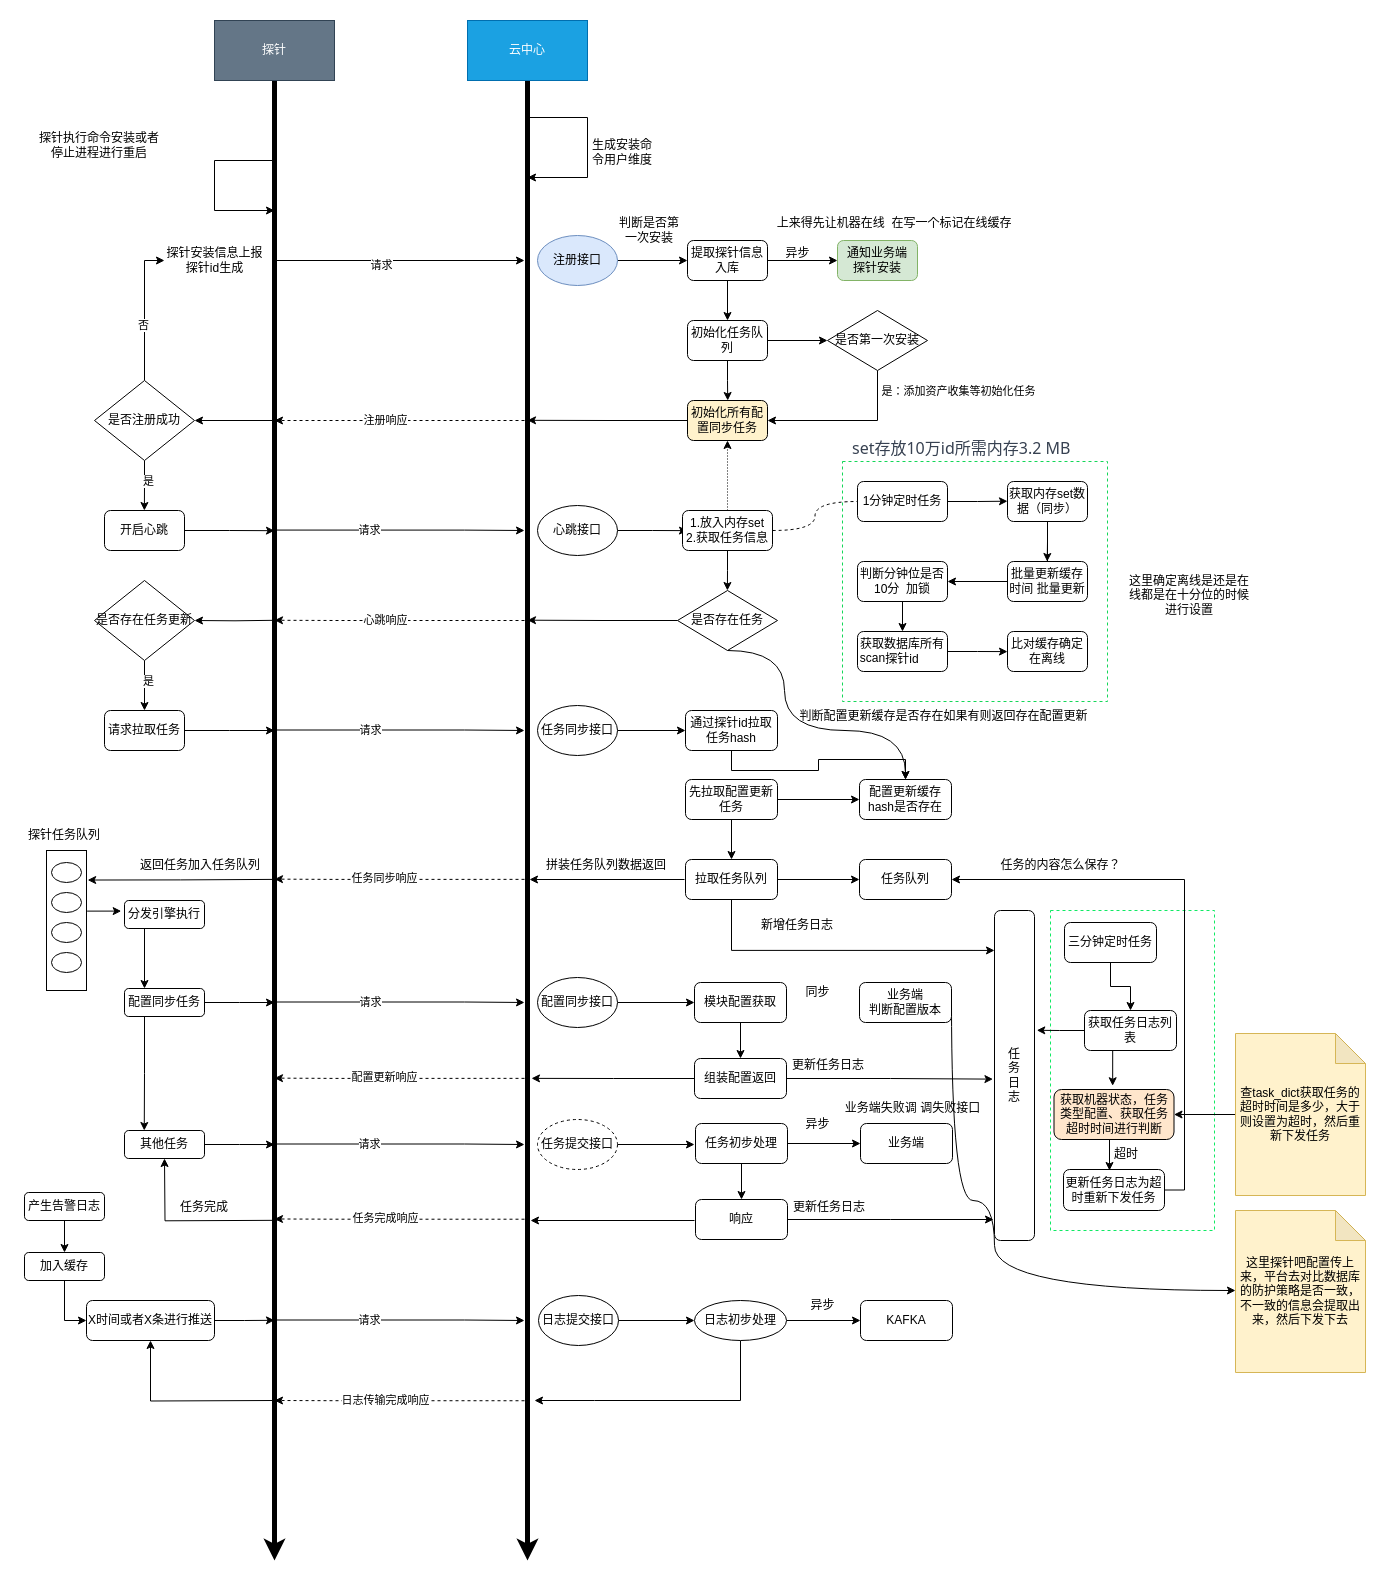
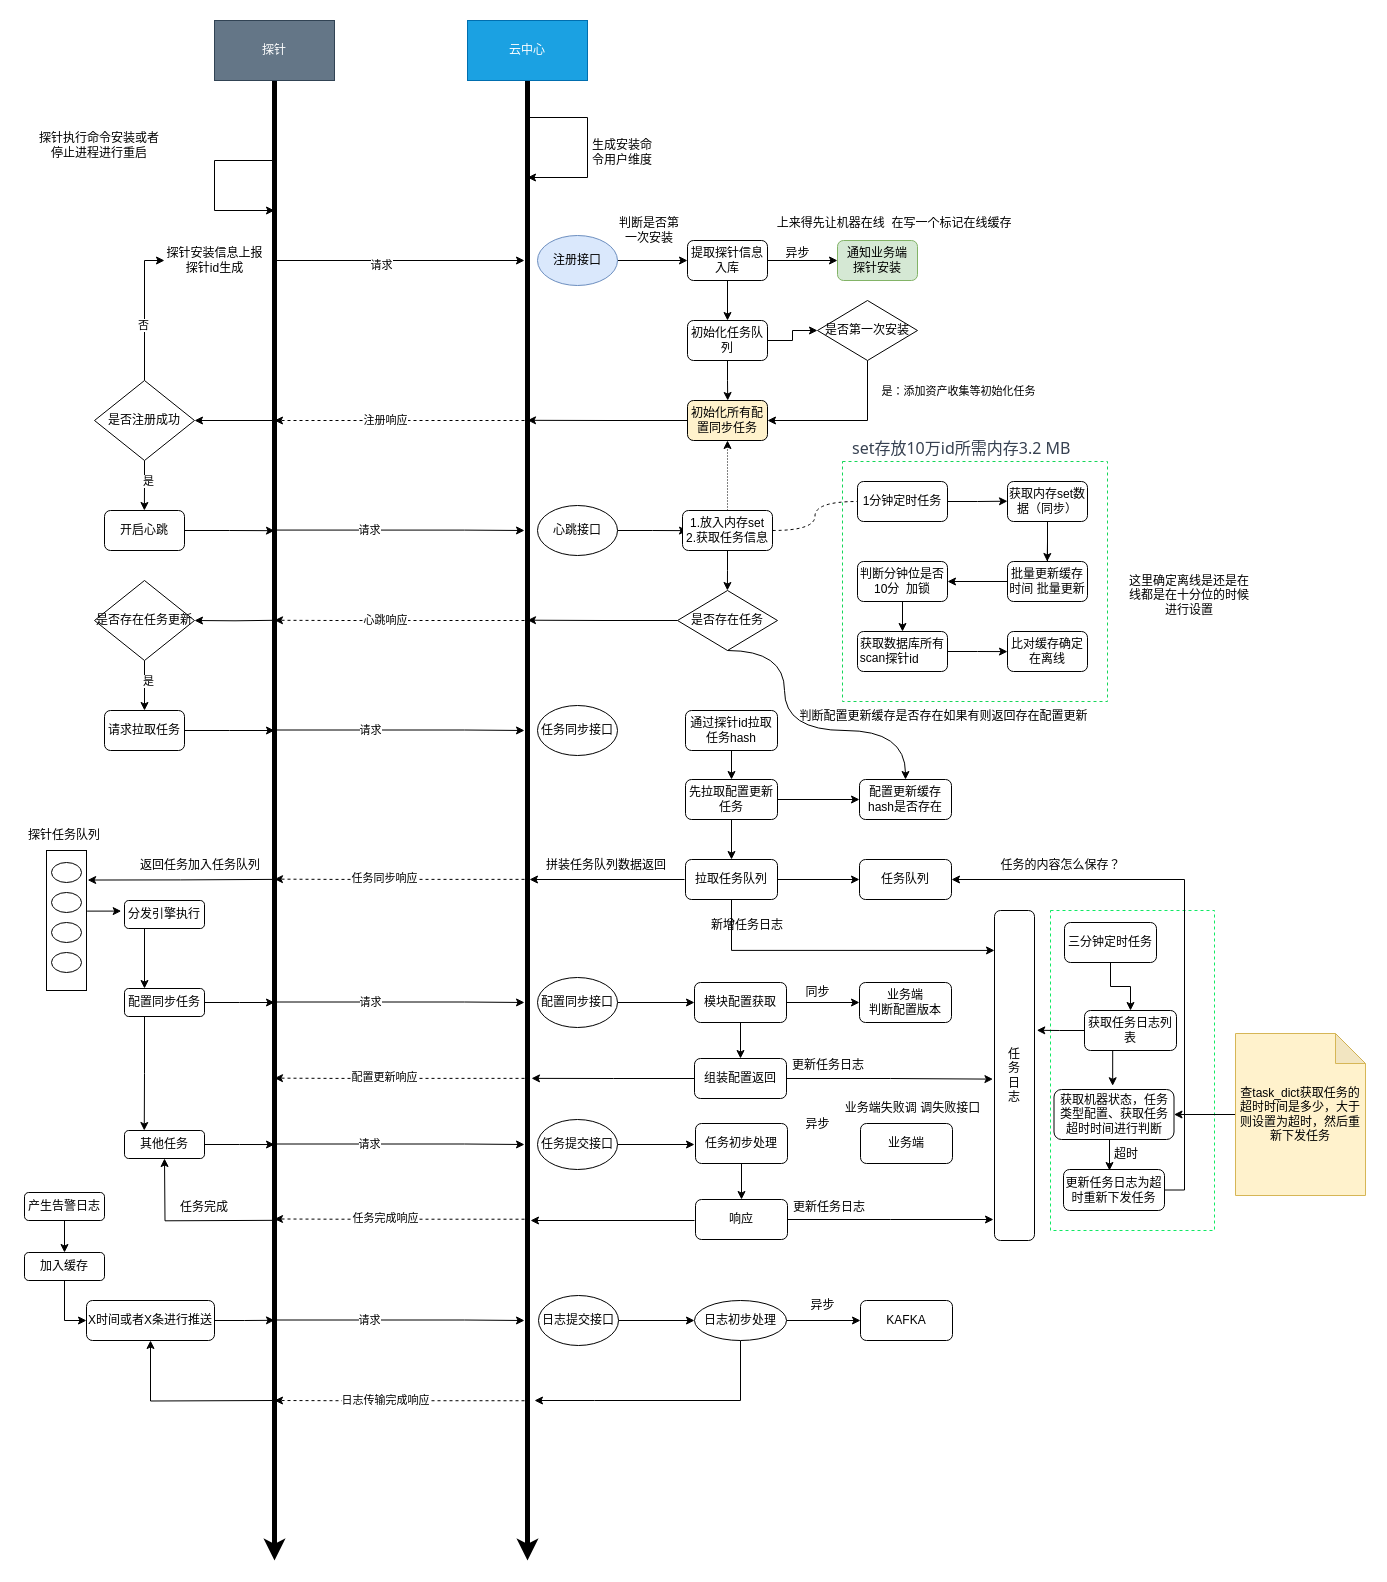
(878, 341) -> (868, 331)
(648, 731) -> none
(819, 763) -> (732, 770)
(798, 926) -> (748, 926)
none -> (820, 1003)
(1114, 1115) -> (1114, 1115)
(821, 1144) -> none
(578, 1145) -> (578, 1145)
(996, 1251) -> none
(1301, 1292) -> none
